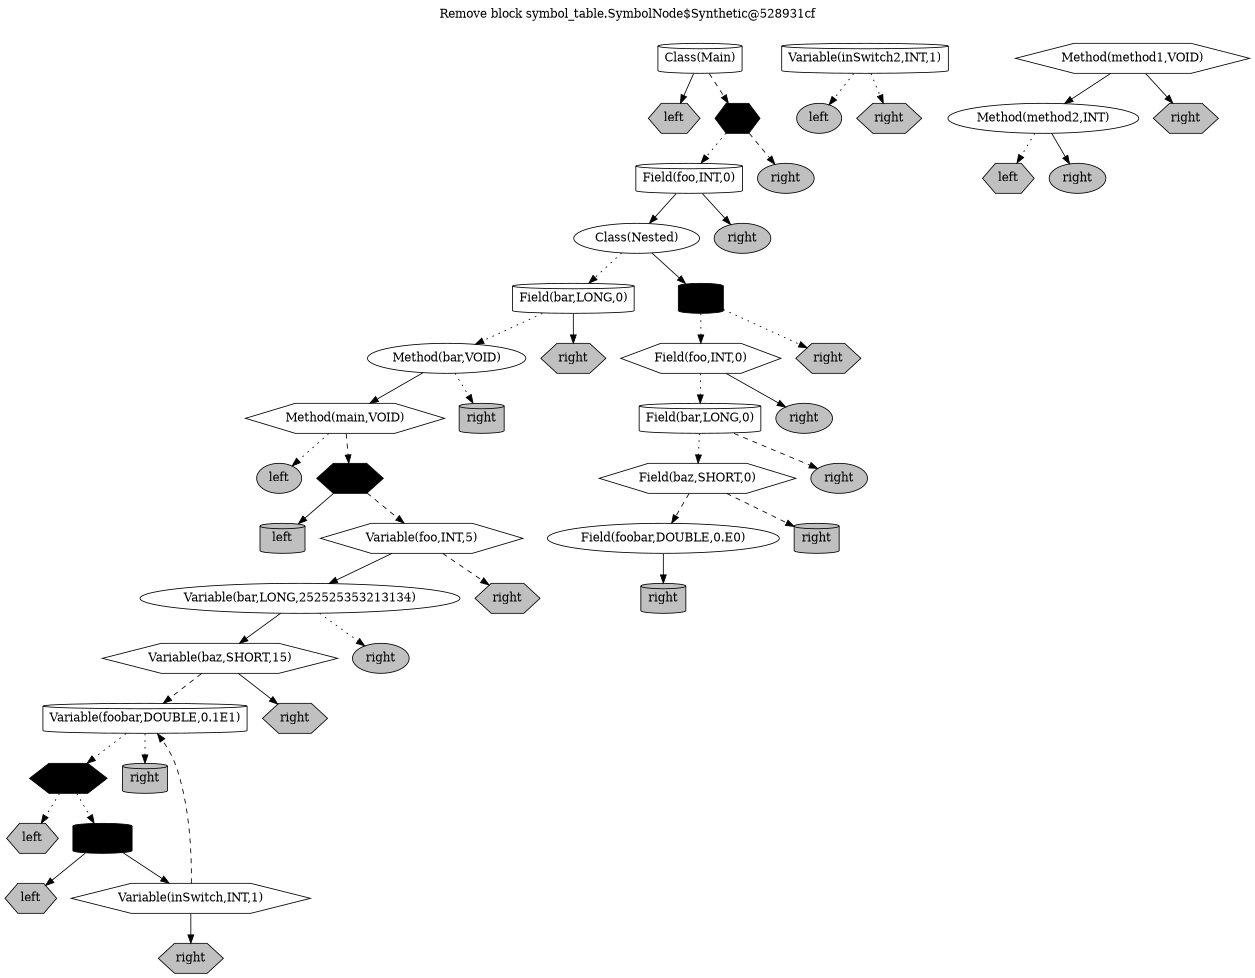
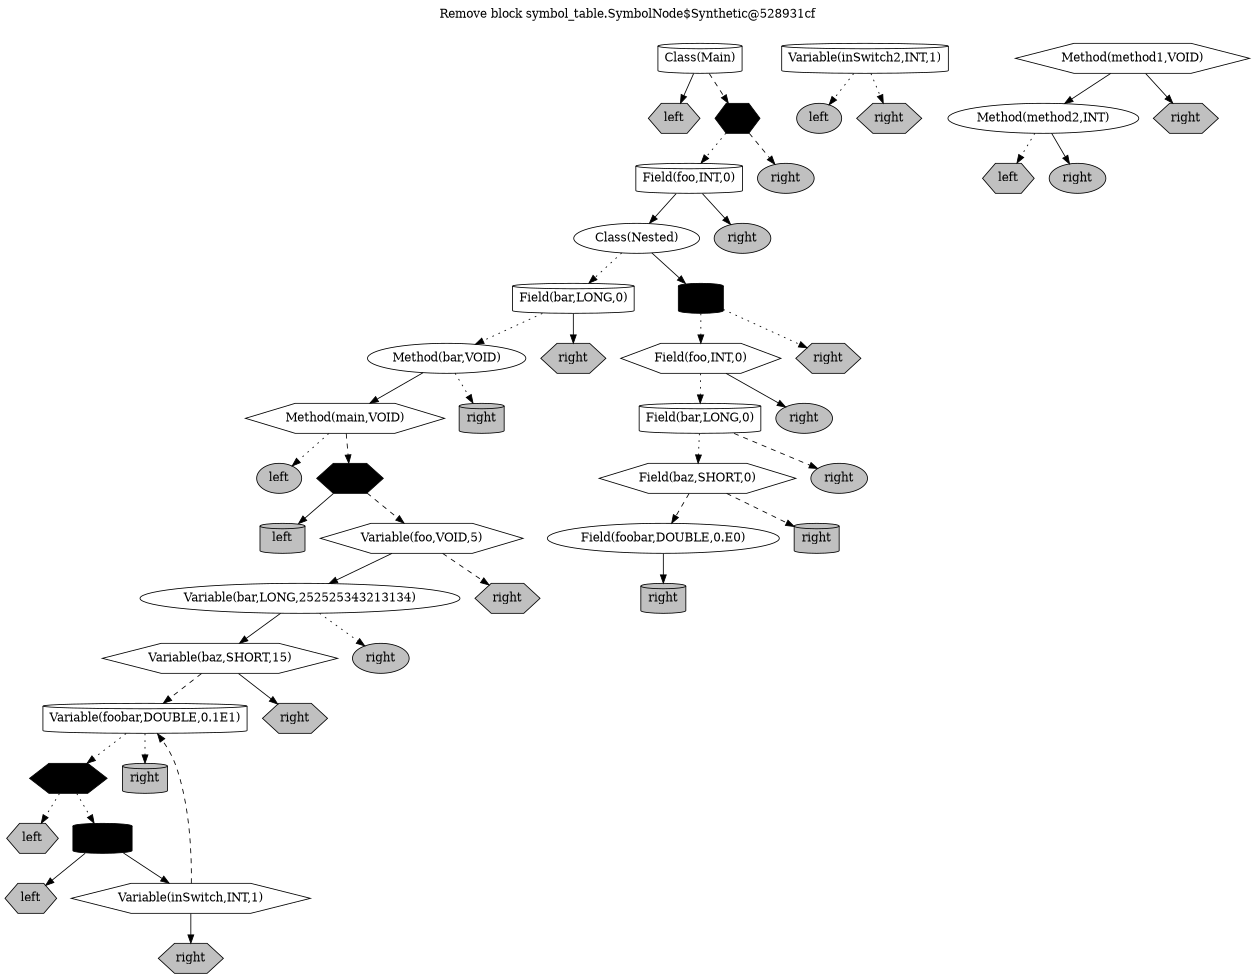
(422, 538) -> (422, 538)
(300, 598) -> (300, 598)
